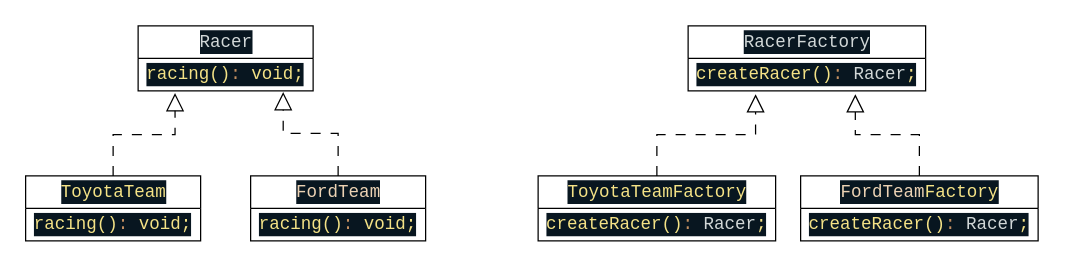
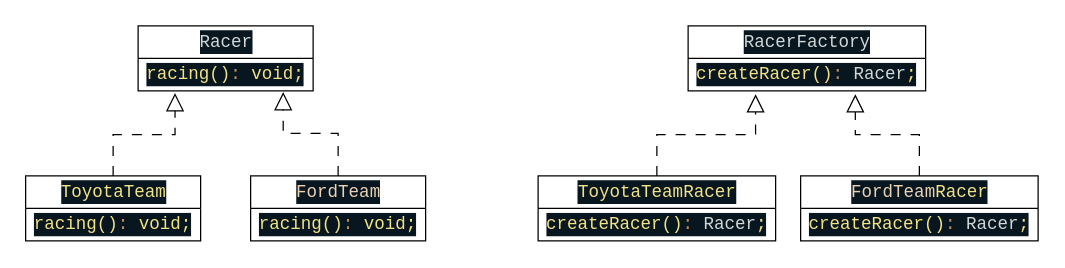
(658, 192) -> (658, 192)
(920, 192) -> (920, 192)
